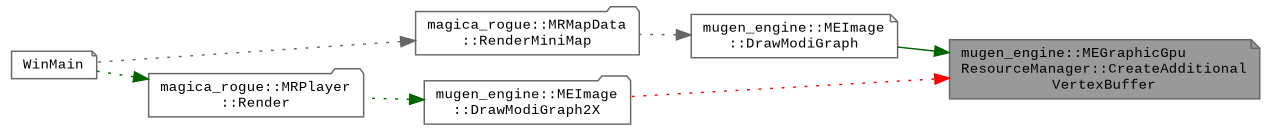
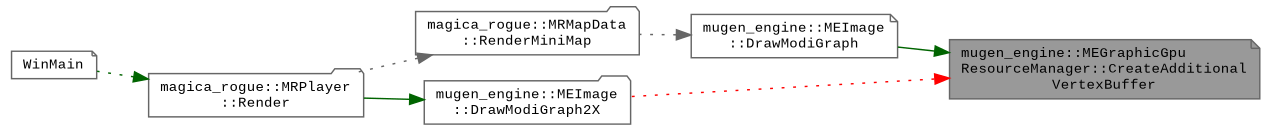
(249, 52) -> (385, 66)
(387, 99) -> (387, 99)
